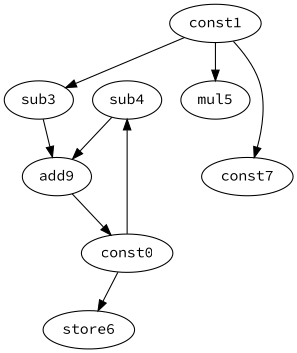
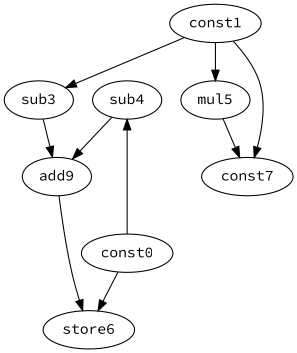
none -> (229, 133)
(88, 210) -> (67, 249)
